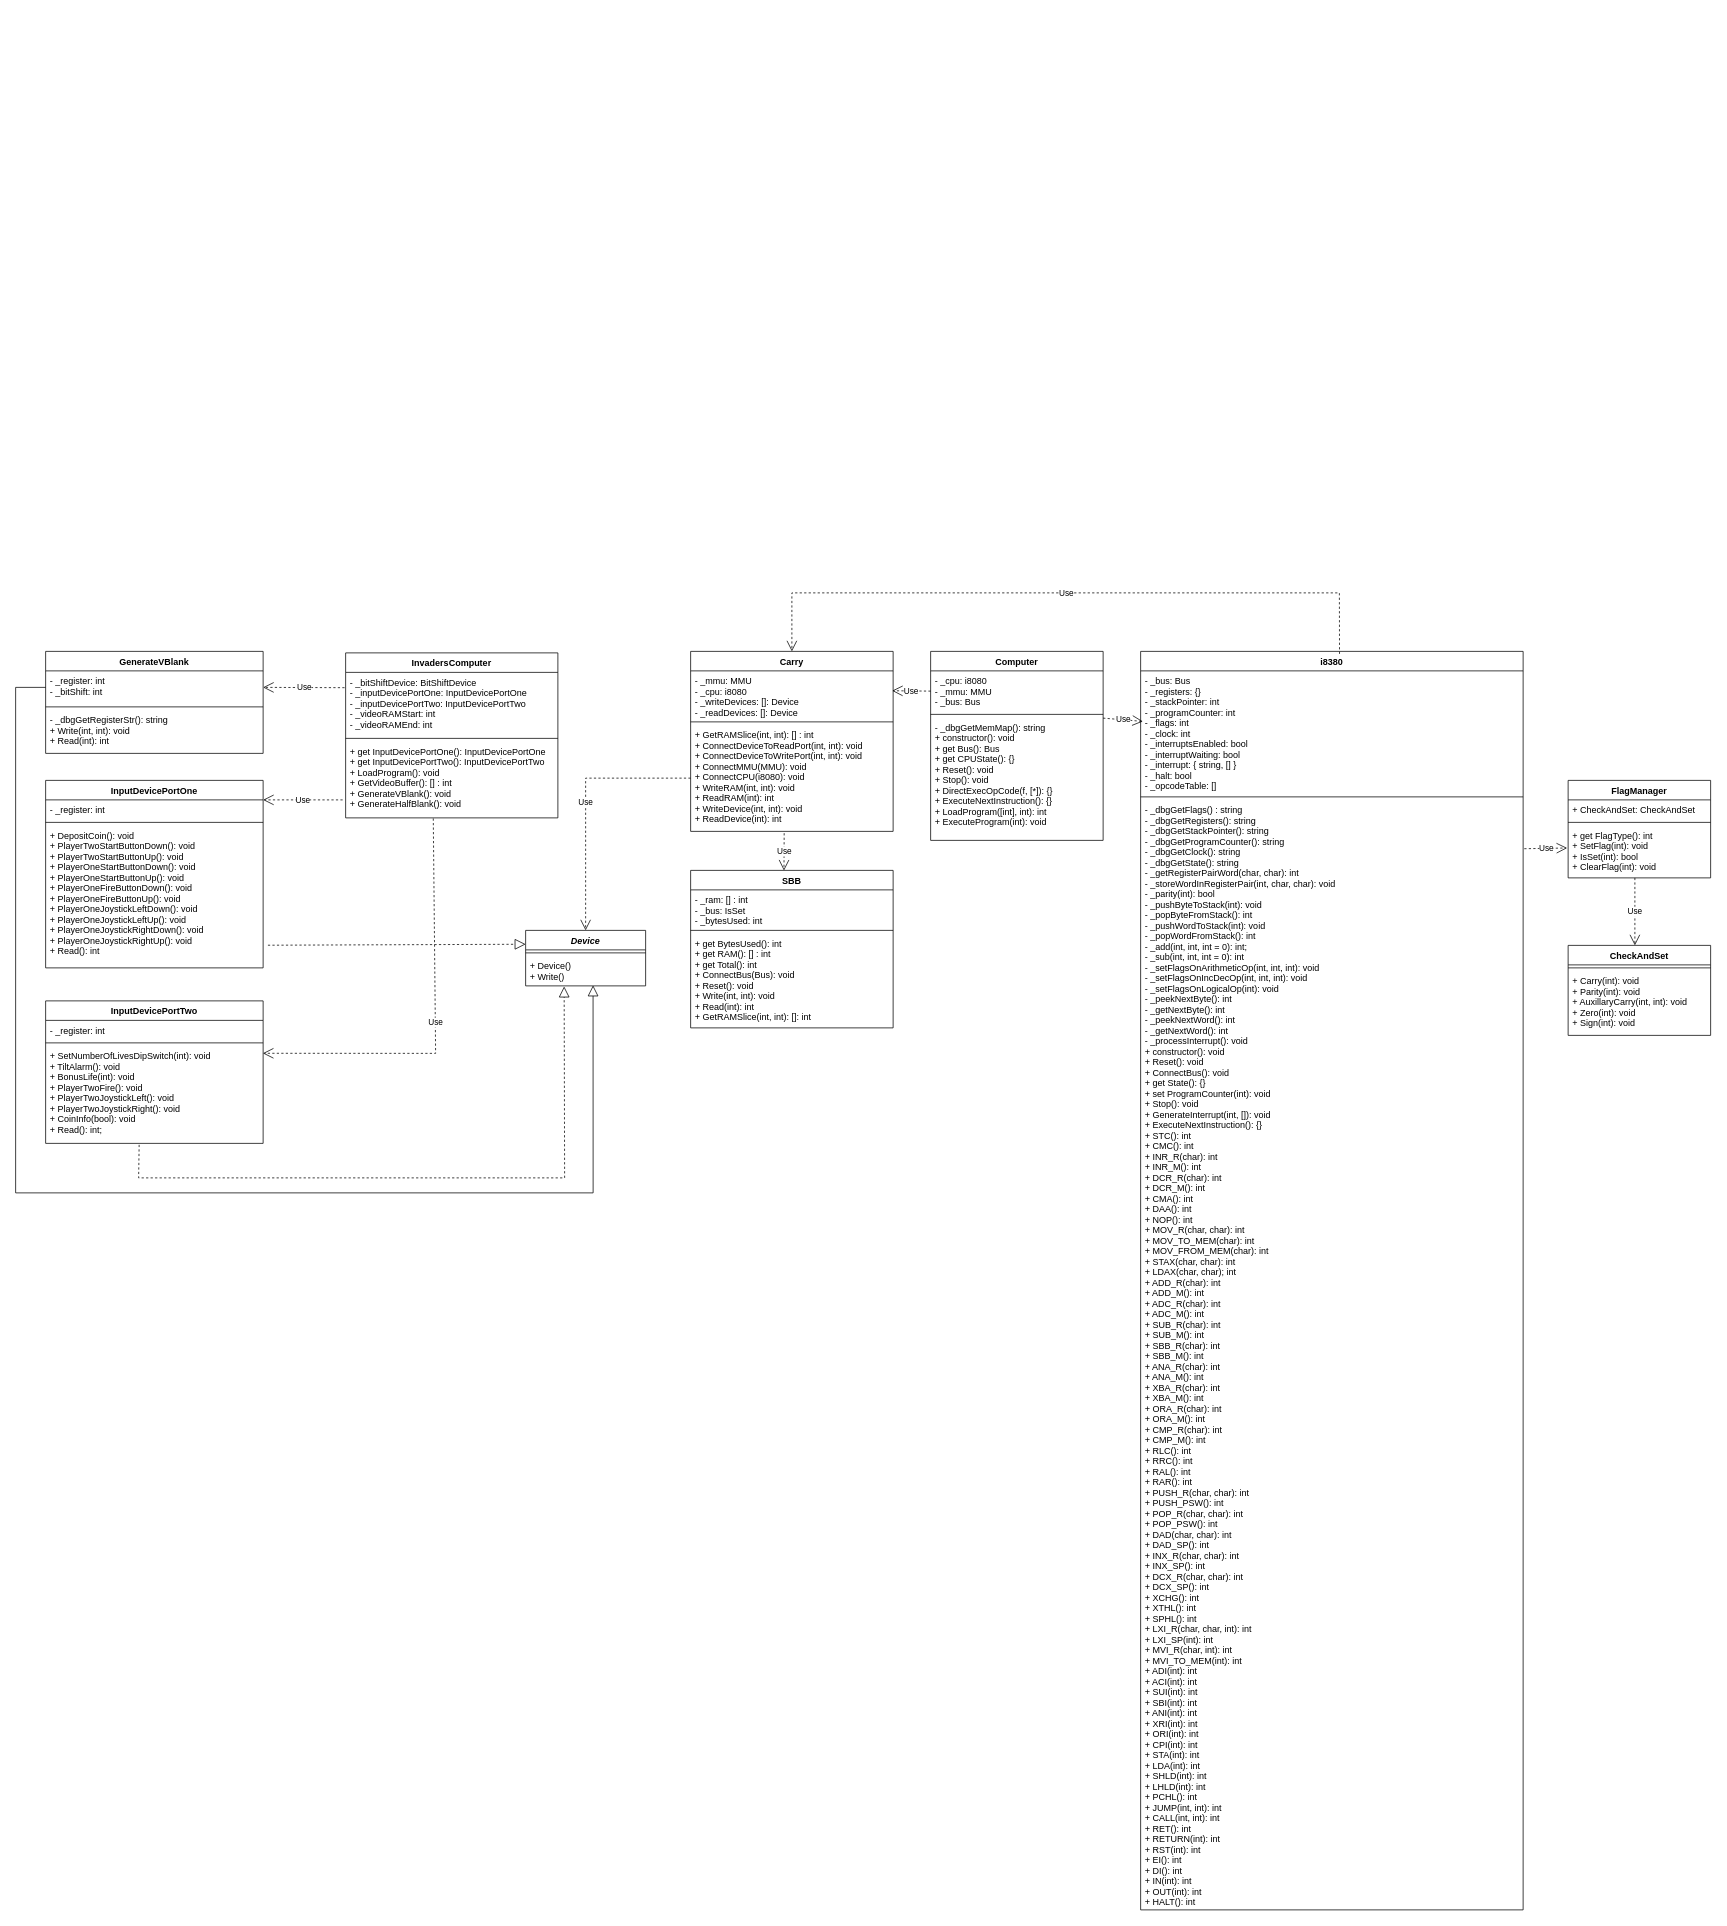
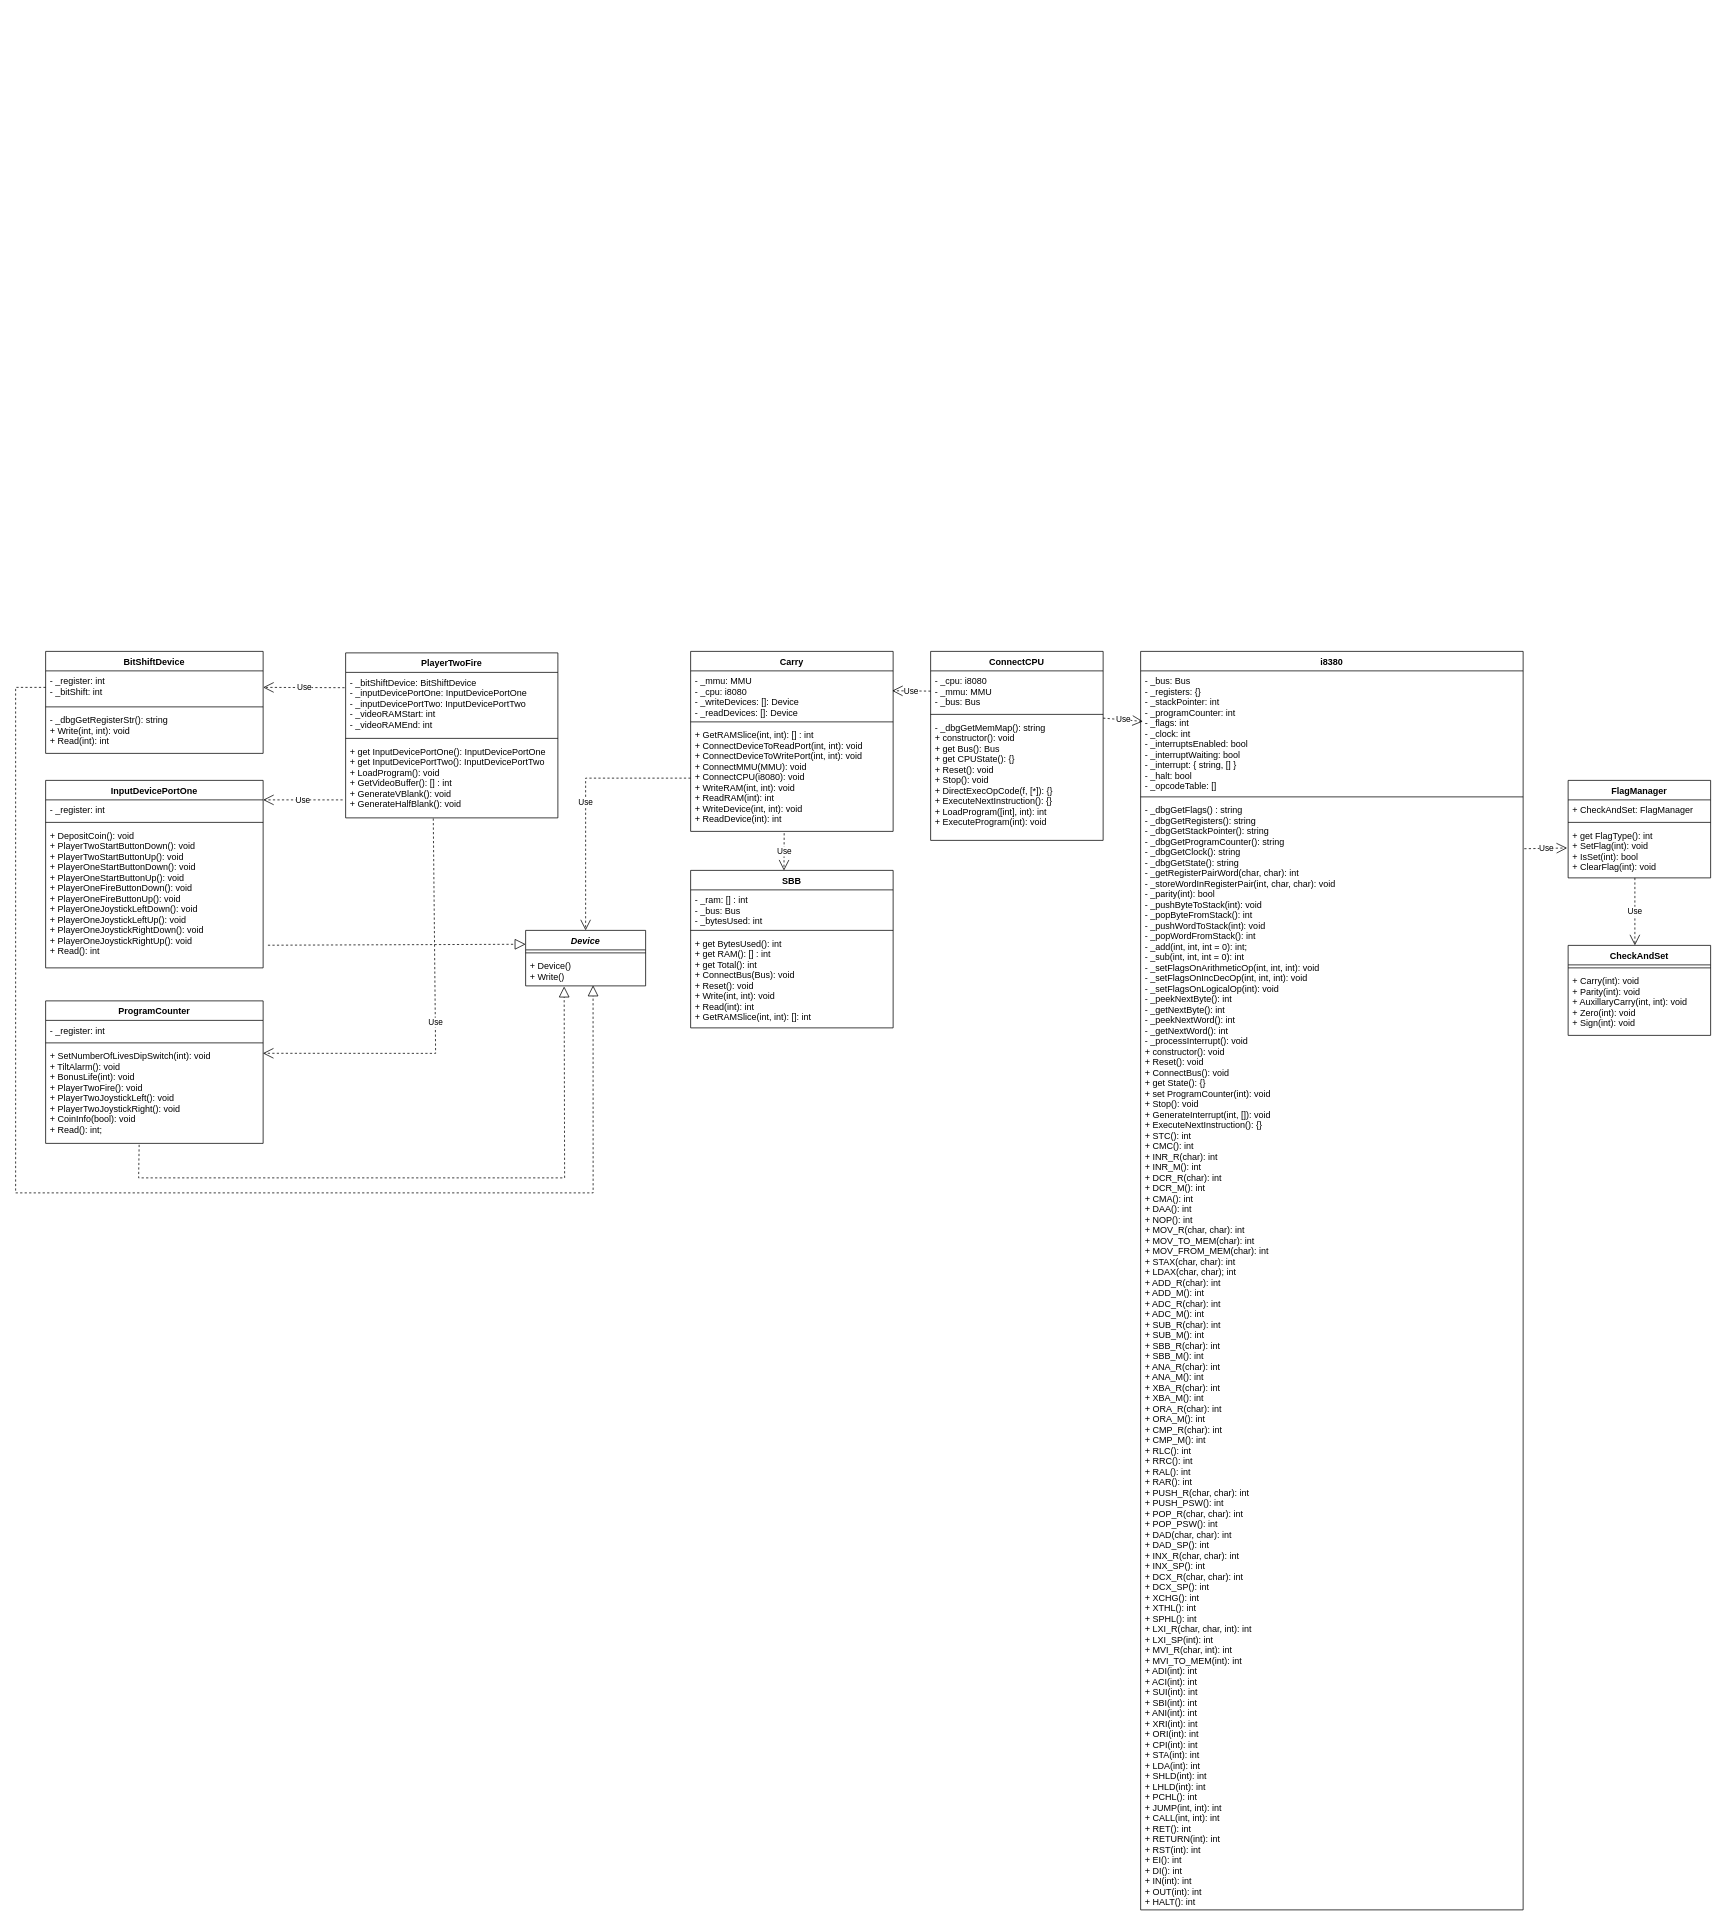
(1068, 593) -> none
(154, 662) -> (154, 662)
(1016, 662) -> (1016, 662)
(451, 663) -> (451, 663)
(1634, 810) -> (1633, 810)
(727, 900) -> (727, 900)
(154, 1011) -> (154, 1011)
(135, 1193) -> (135, 1193)
